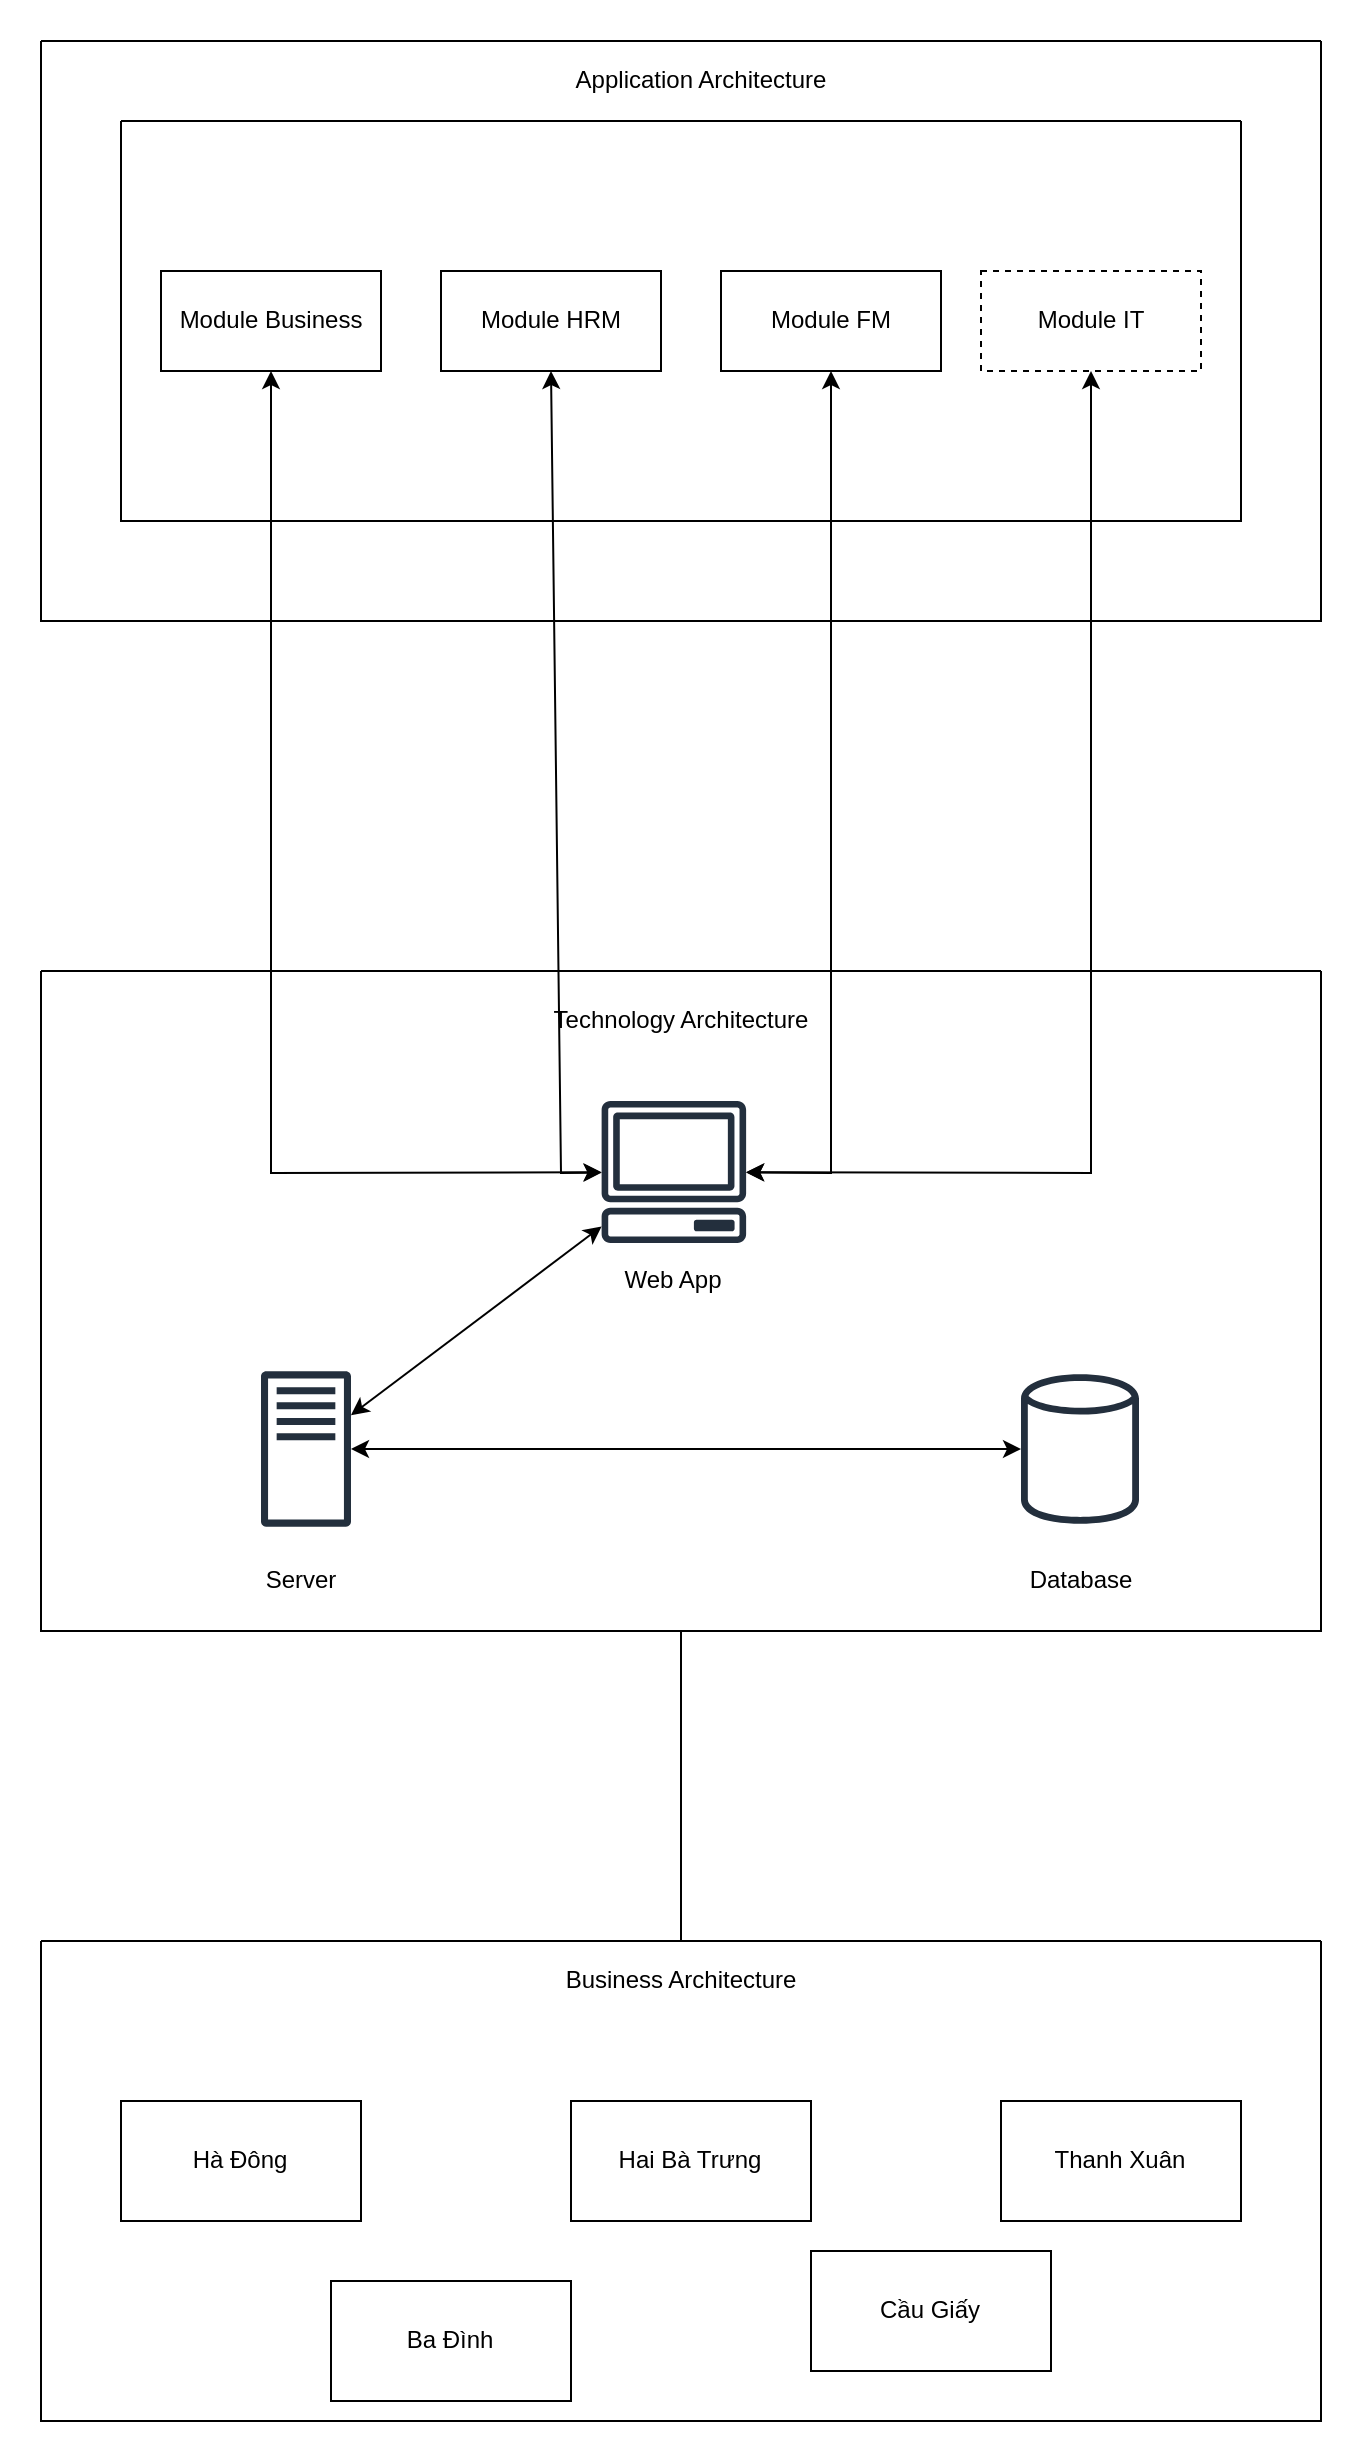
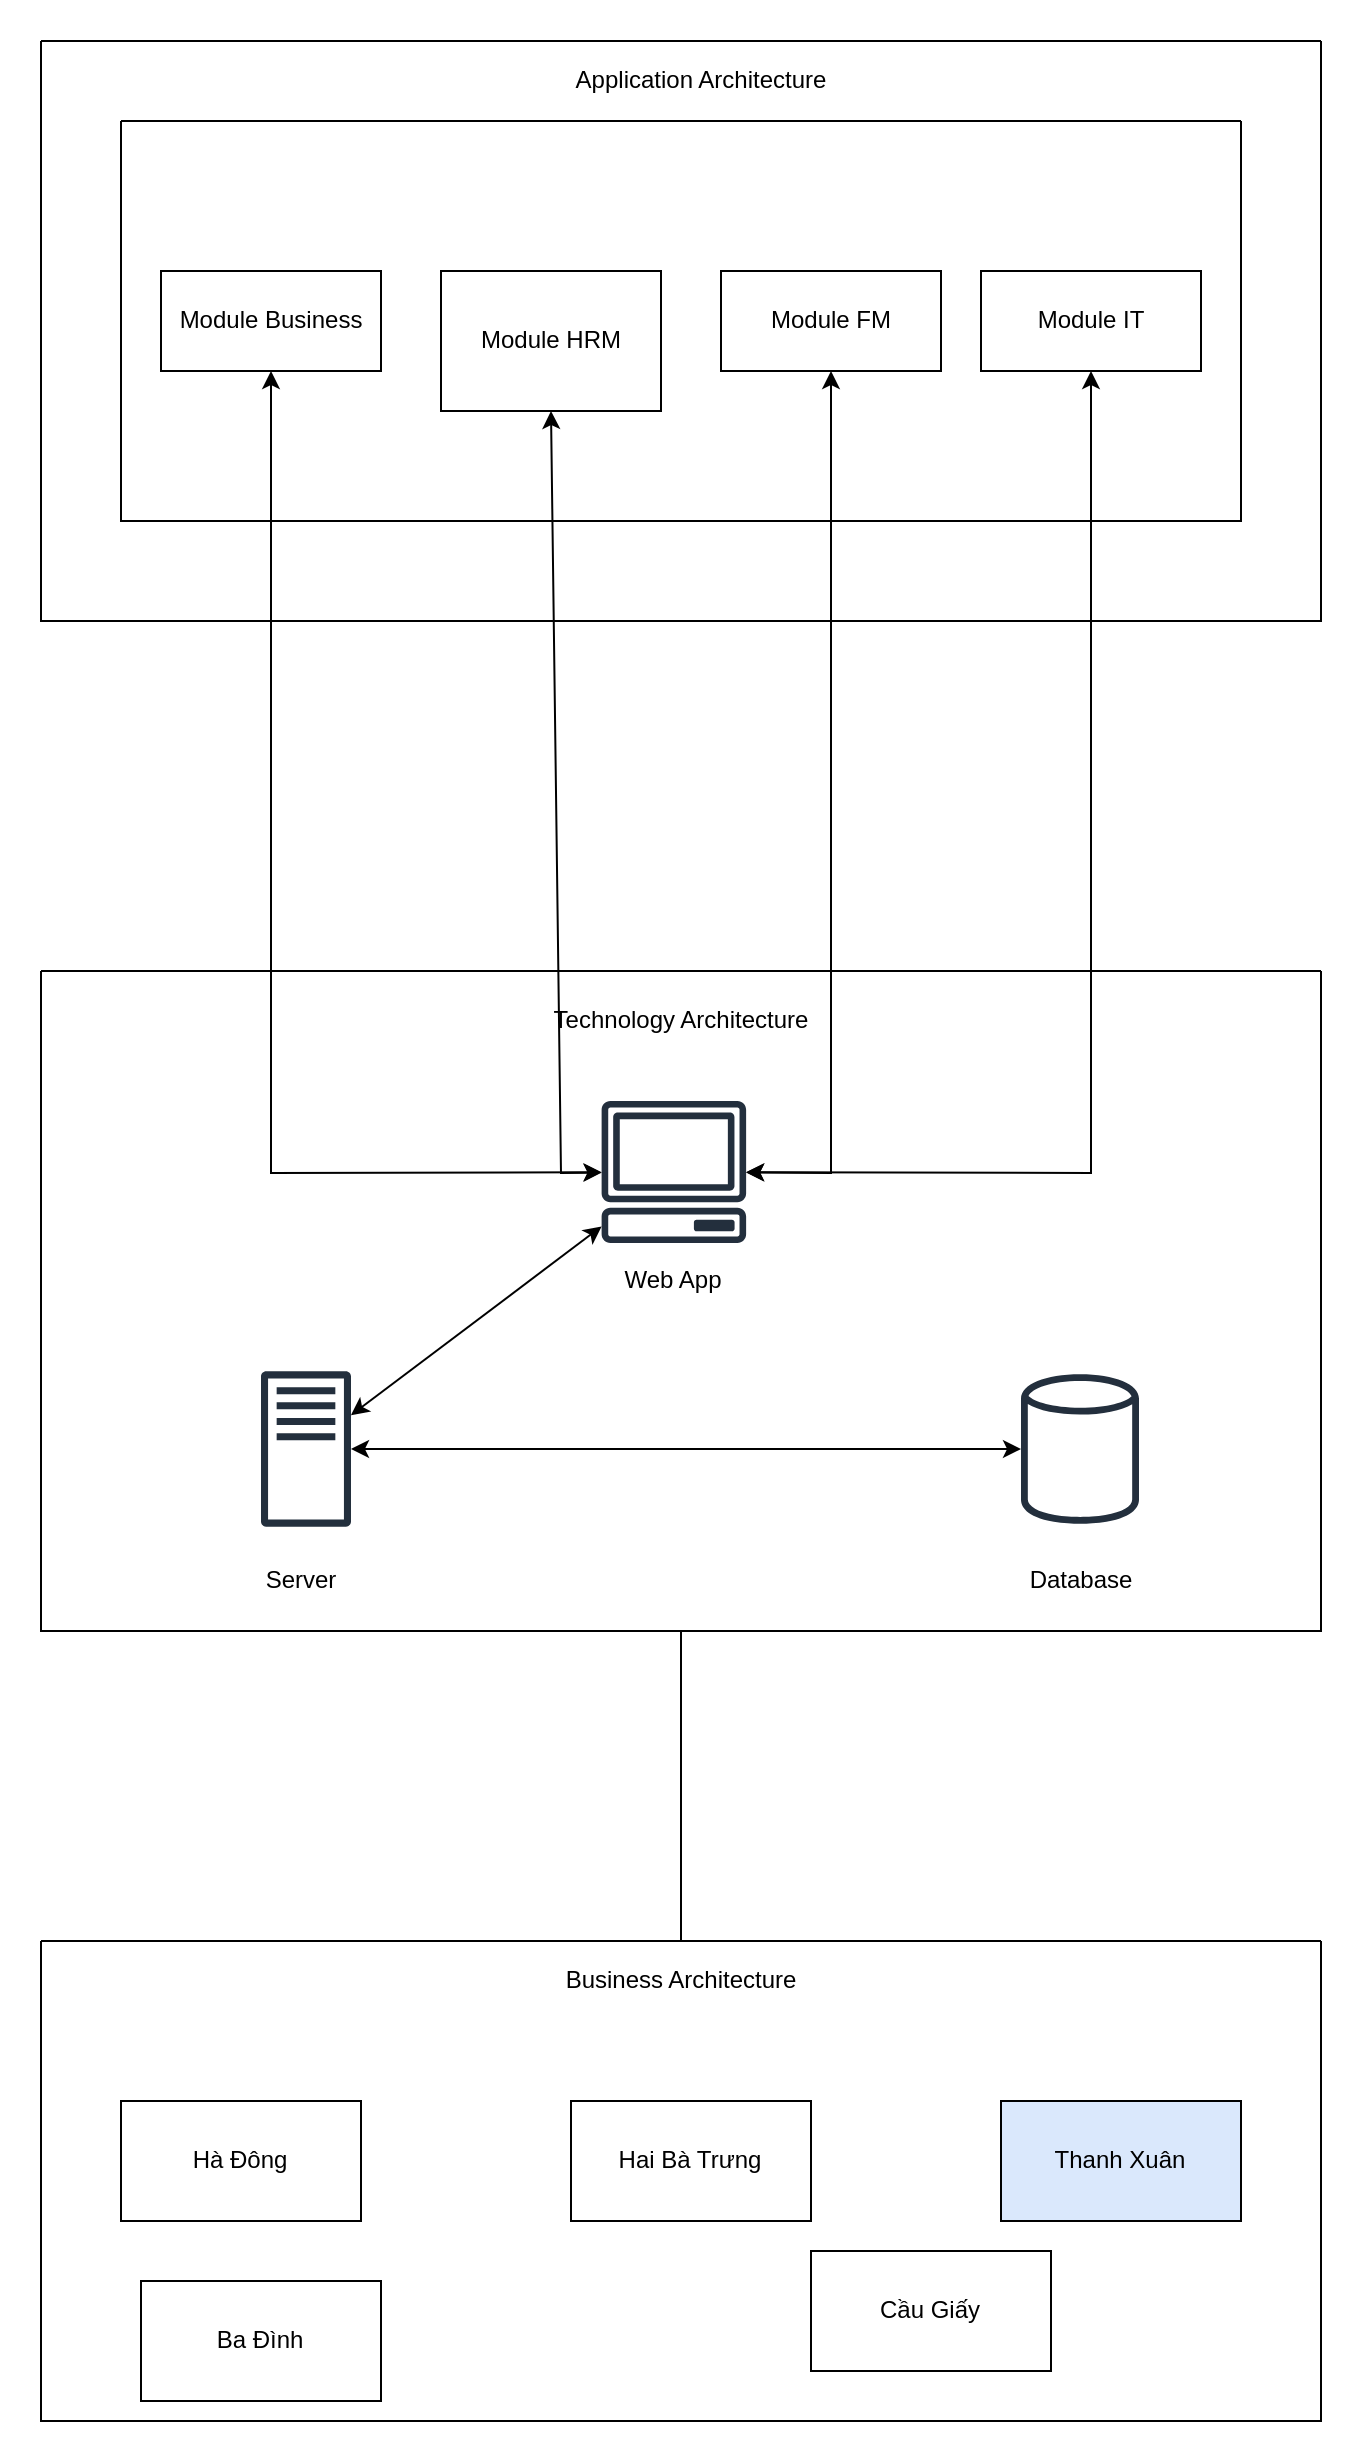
(551, 321) -> (551, 341)
(1091, 321) -> (1091, 321)
(1121, 2161) -> (1121, 2161)
(451, 2341) -> (261, 2341)
